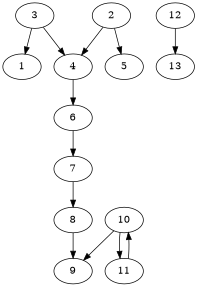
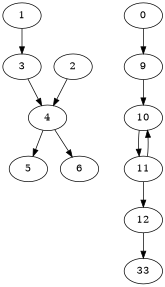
(29, 38) -> (22, 38)
(117, 38) -> (39, 140)
(175, 67) -> (143, 271)
(73, 169) -> none
none -> (143, 191)
(73, 220) -> (143, 16)
(101, 243) -> (143, 89)
